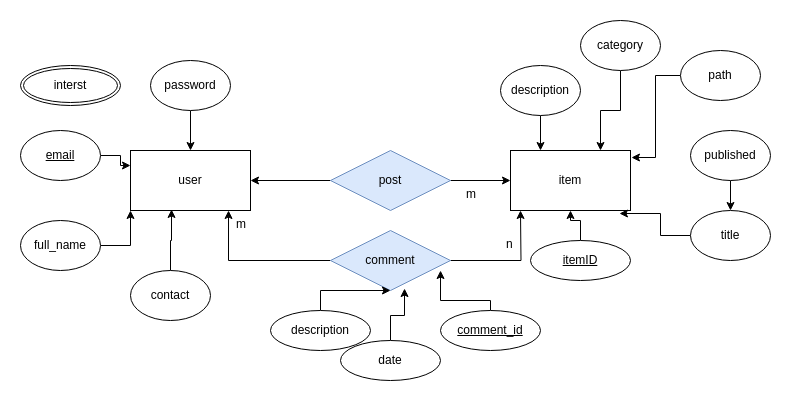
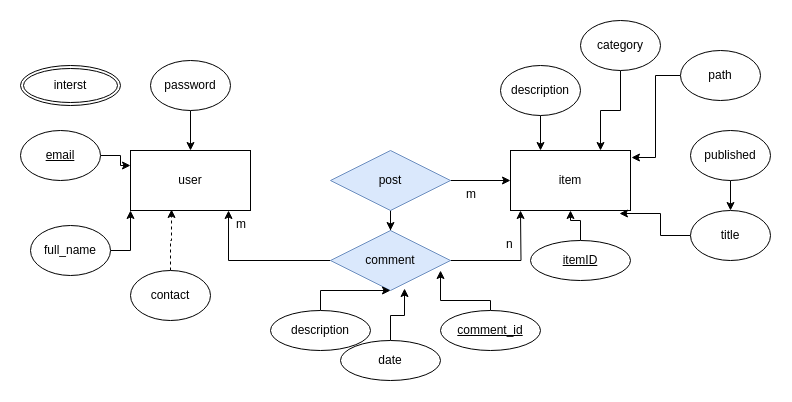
(294, 181) -> (391, 225)
(171, 243) -> (171, 243)
(61, 246) -> (71, 251)
